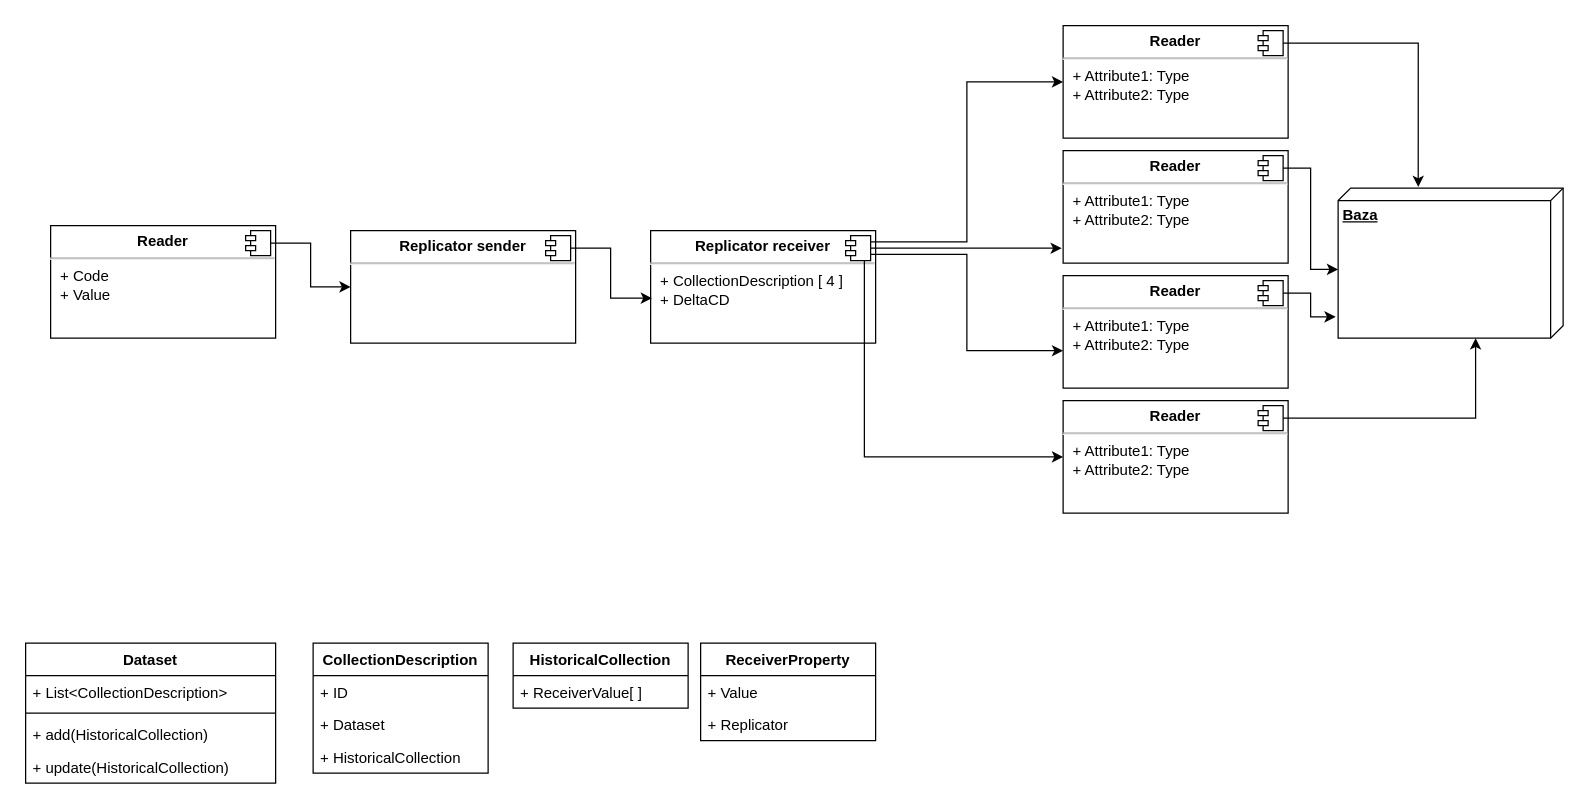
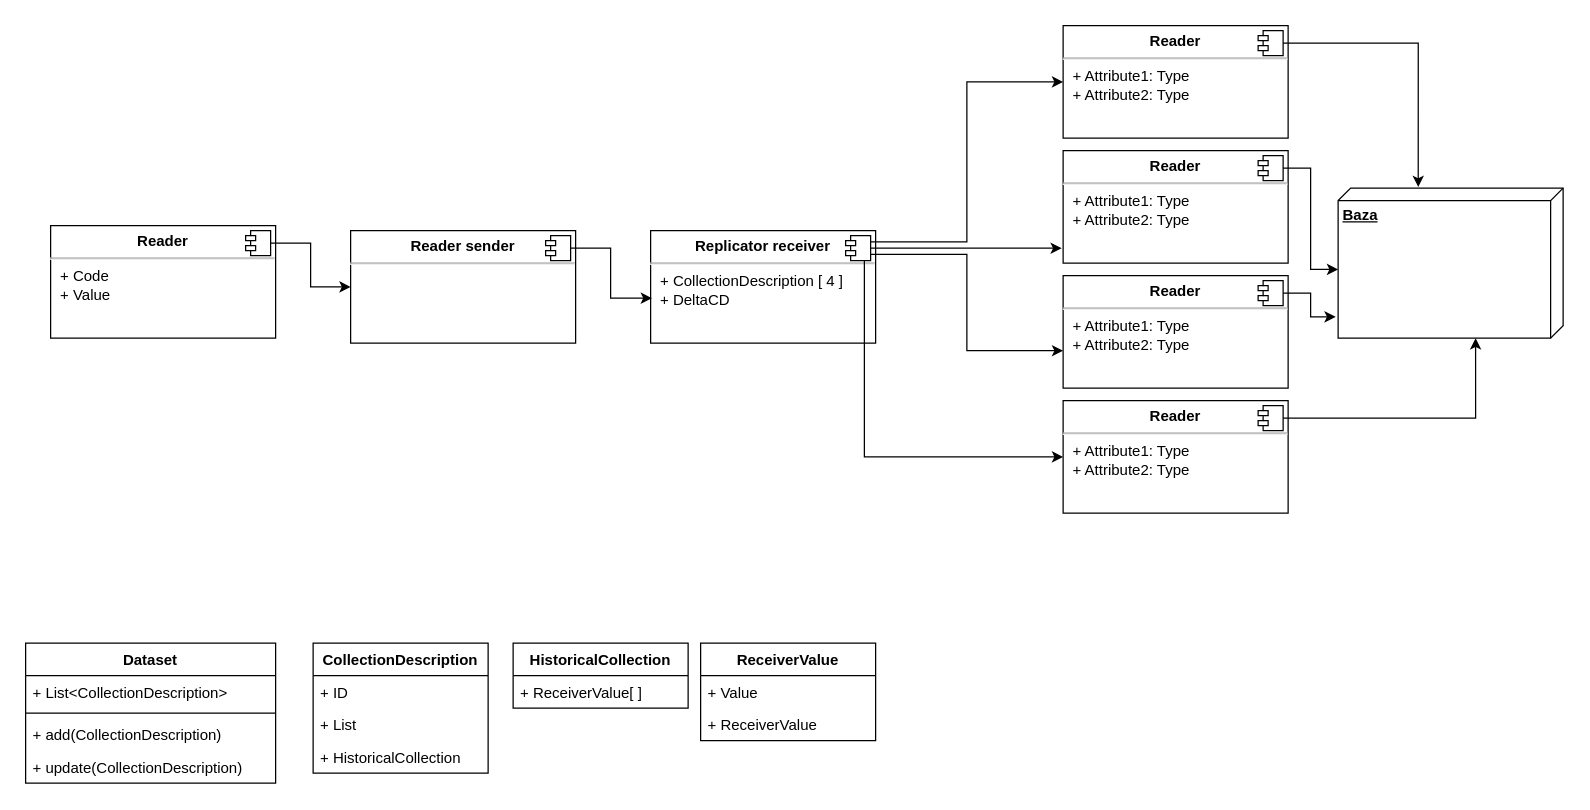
(416, 231) -> (403, 231)
(788, 660) -> (788, 660)
(356, 725) -> (341, 725)
(752, 725) -> (765, 725)
(132, 735) -> (138, 735)
(145, 768) -> (151, 768)
